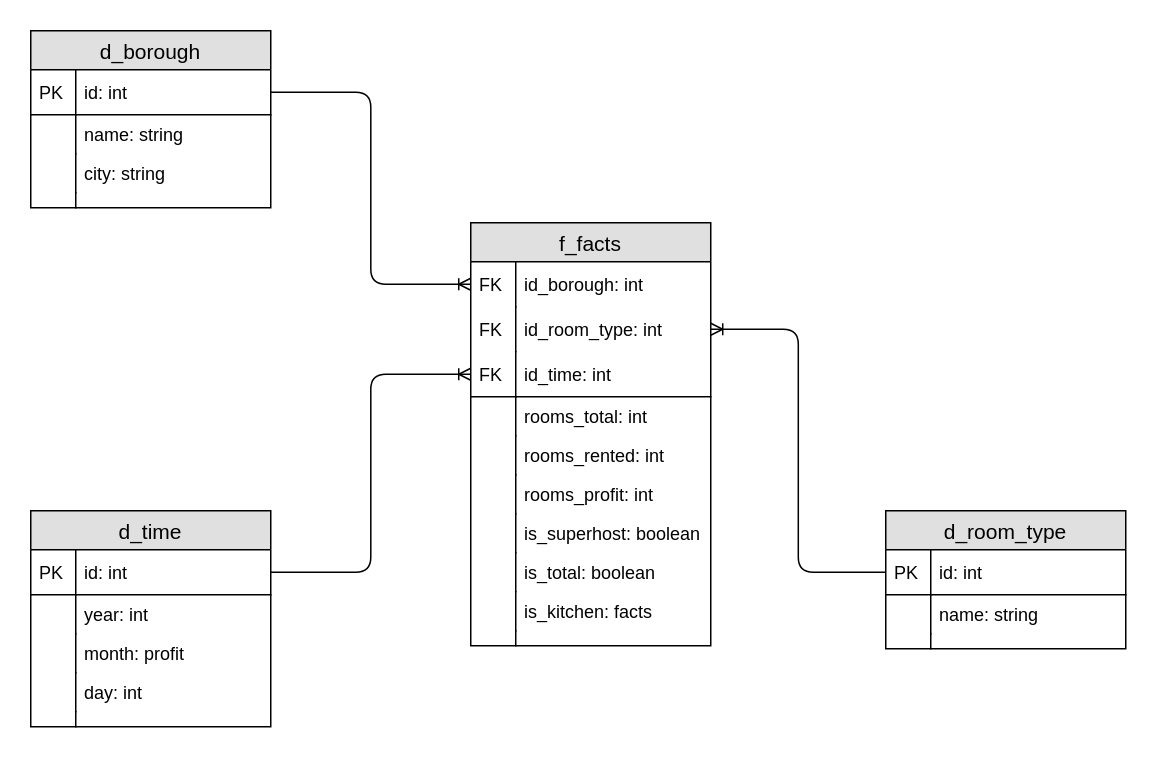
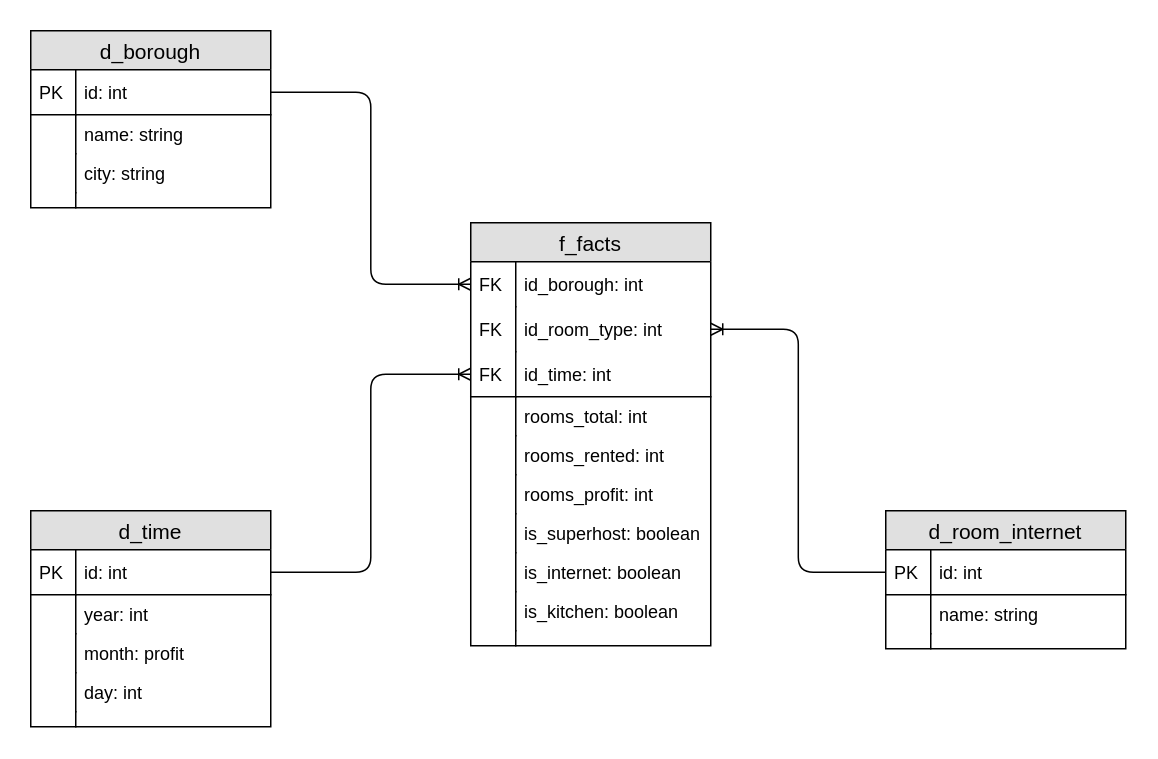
(1005, 532) -> (1005, 532)
(598, 573) -> (613, 573)
(600, 612) -> (608, 612)
